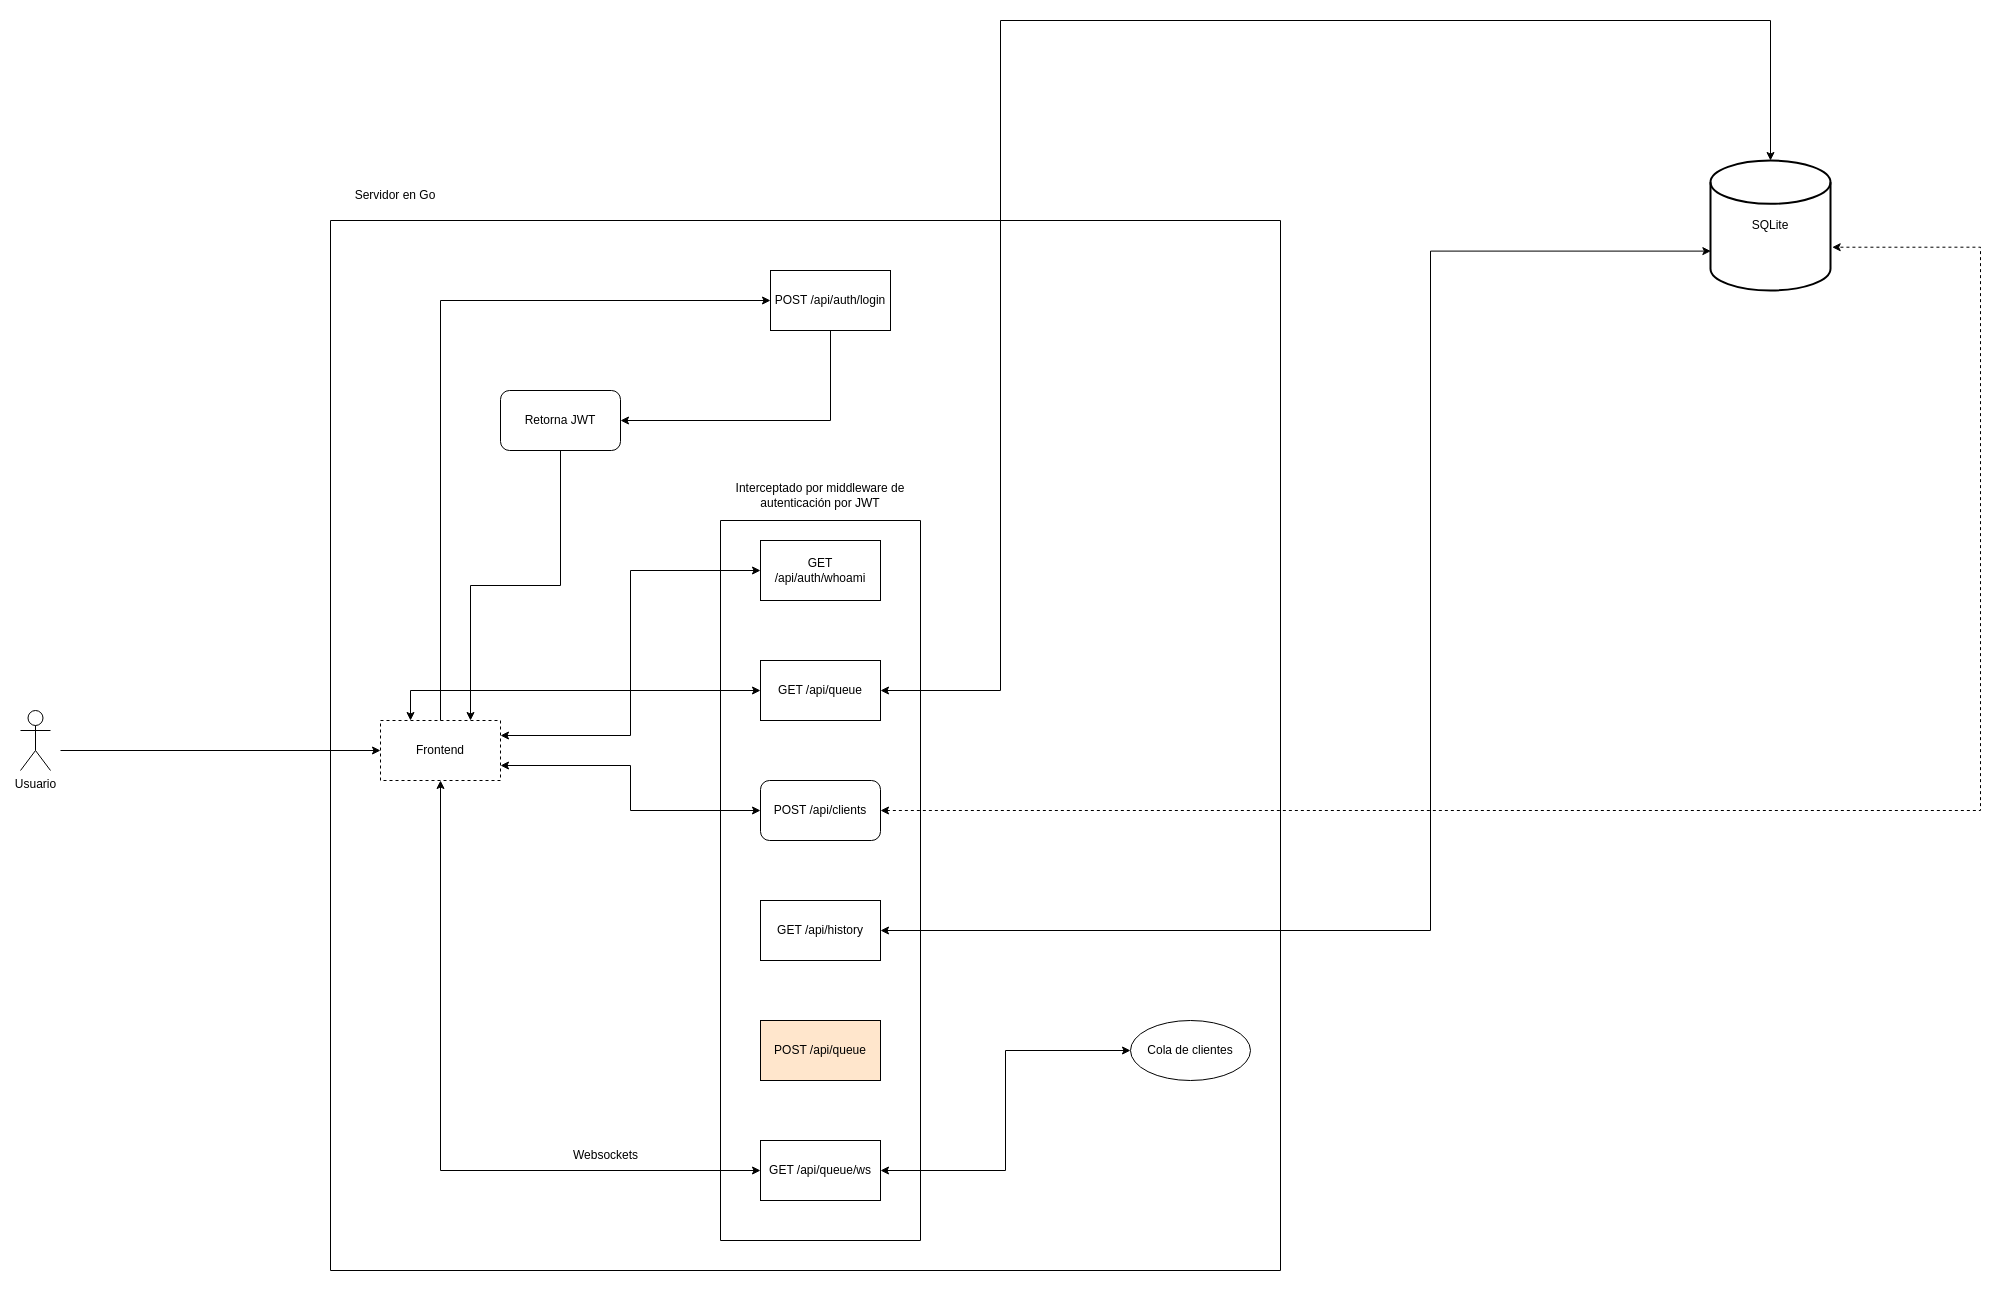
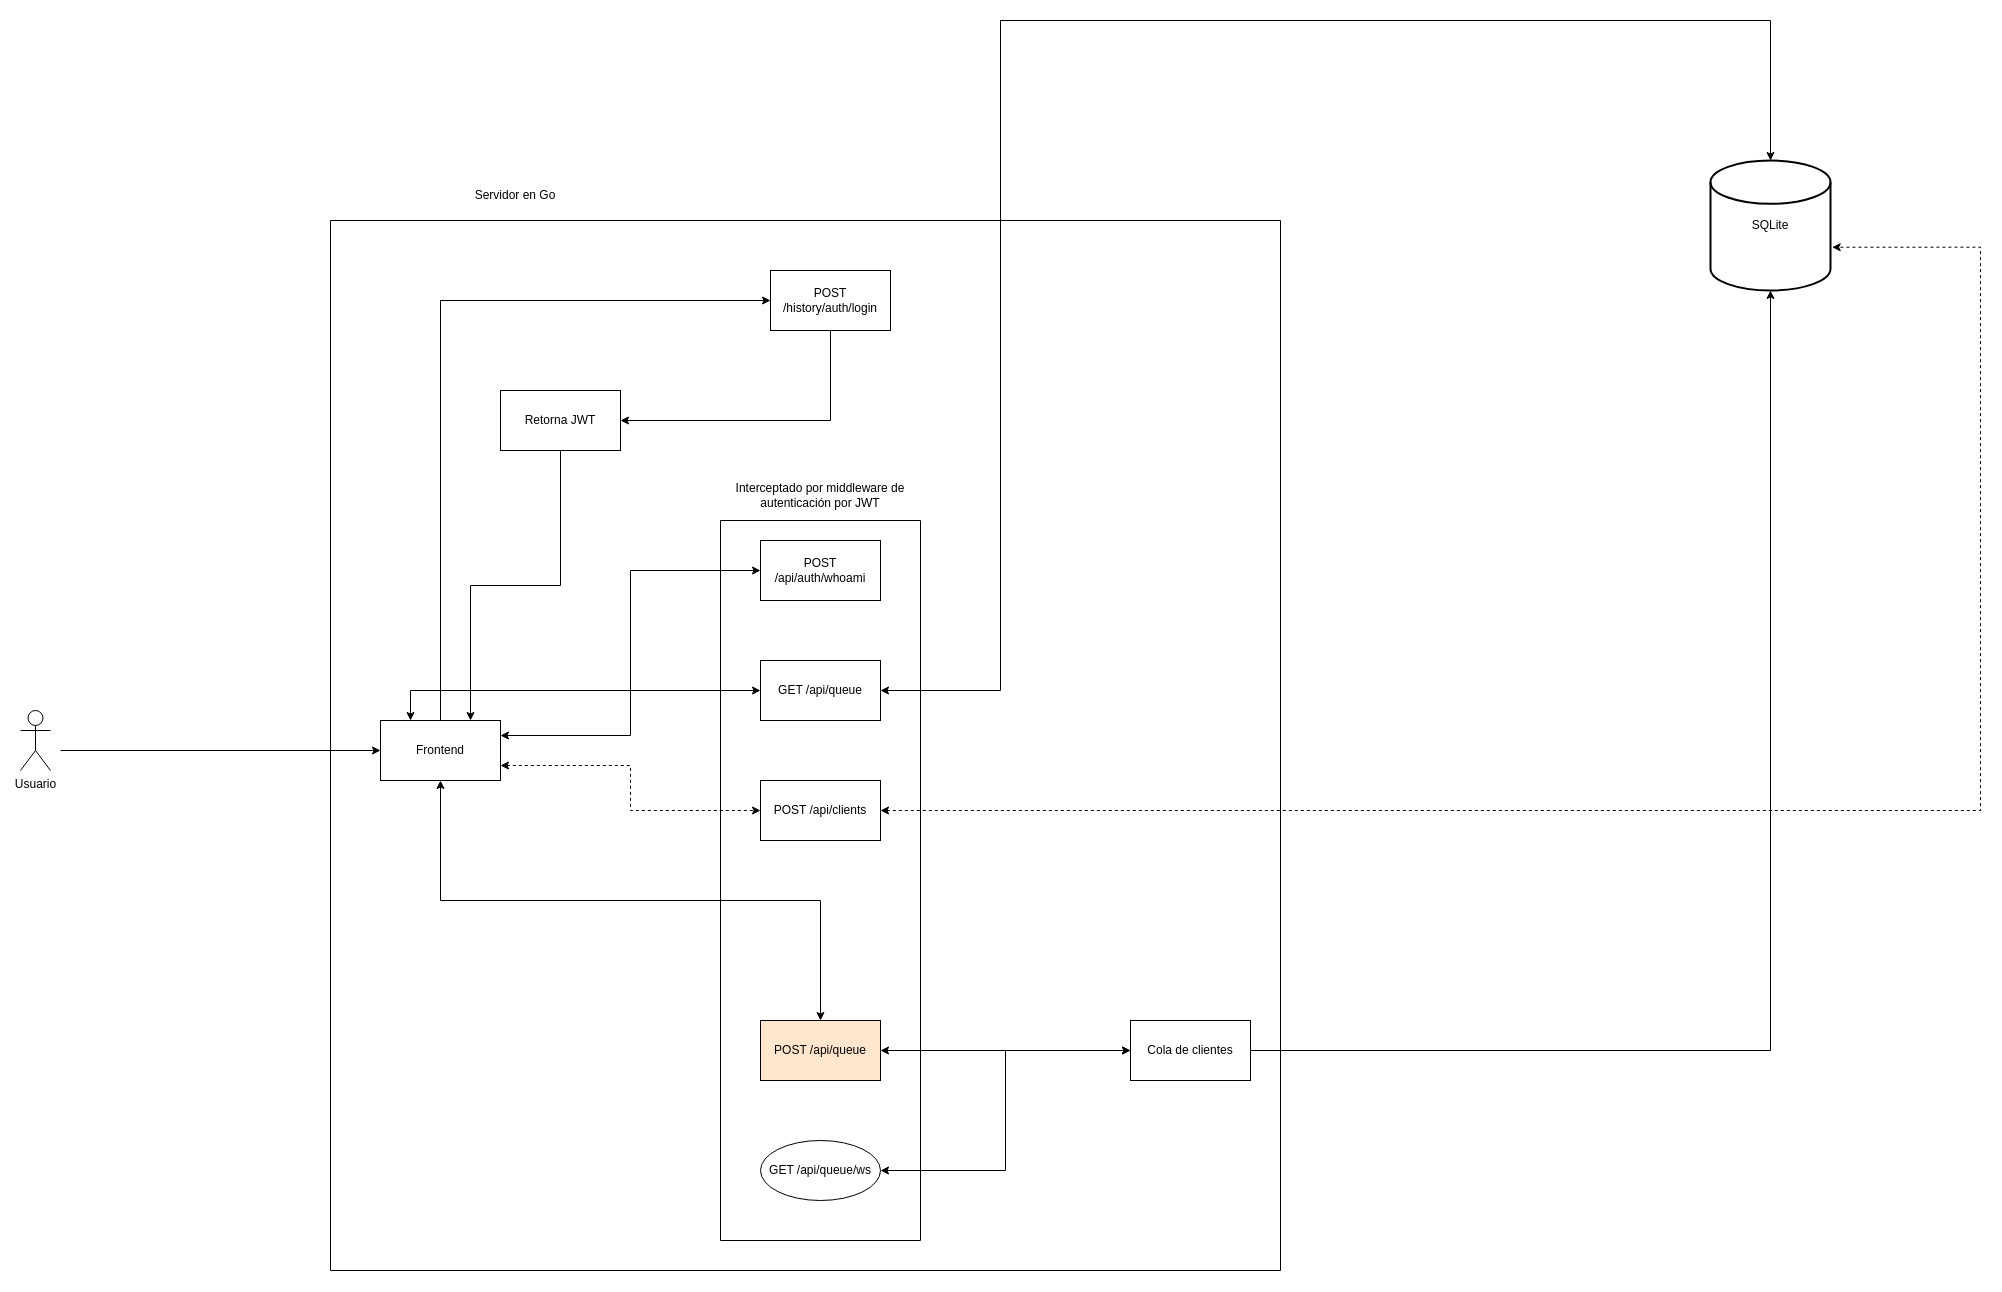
(396, 196) -> (516, 196)
(831, 301) -> (831, 301)
(561, 421) -> (561, 421)
(821, 571) -> (821, 571)
(1431, 726) -> none
(441, 751) -> (441, 751)
(631, 789) -> (631, 789)
(821, 811) -> (821, 811)
(821, 931) -> none
none -> (1771, 934)
none -> (945, 1051)
(1191, 1051) -> (1191, 1051)
(606, 1156) -> none
(461, 1171) -> (601, 901)
(821, 1171) -> (821, 1171)
